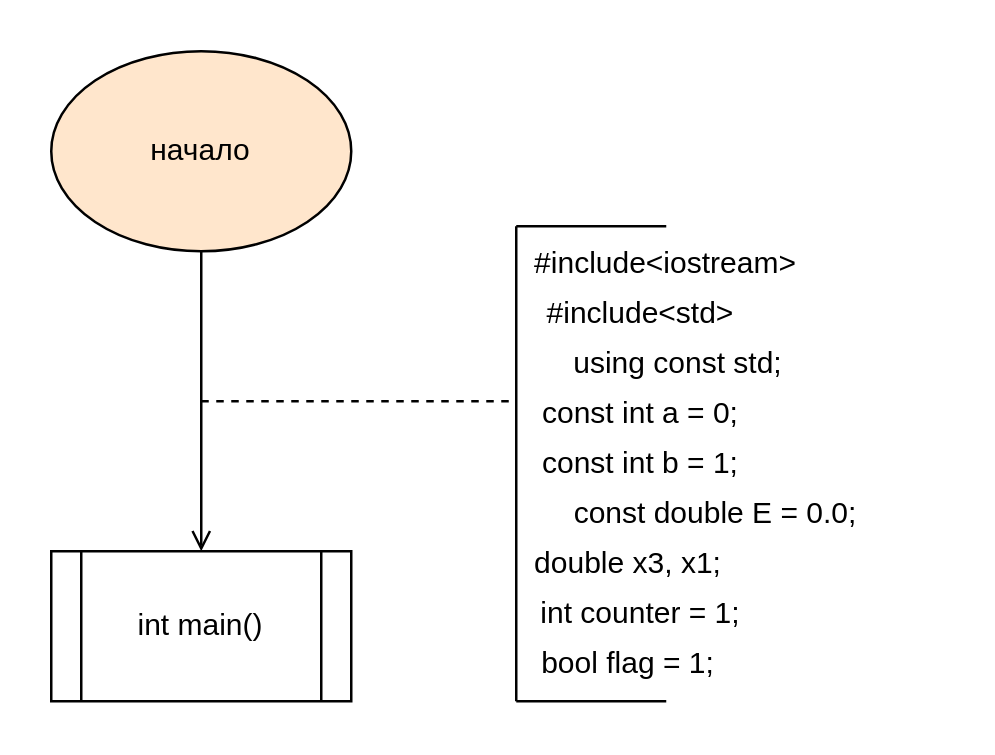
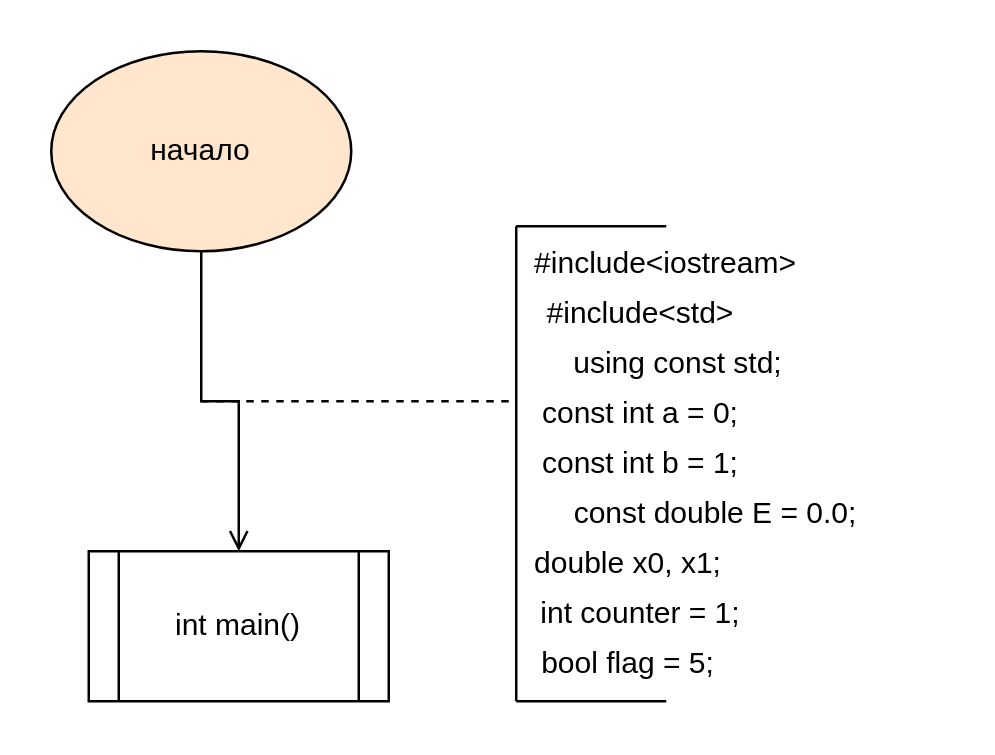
(629, 564) -> (629, 564)
(201, 626) -> (239, 626)
(629, 664) -> (629, 664)
